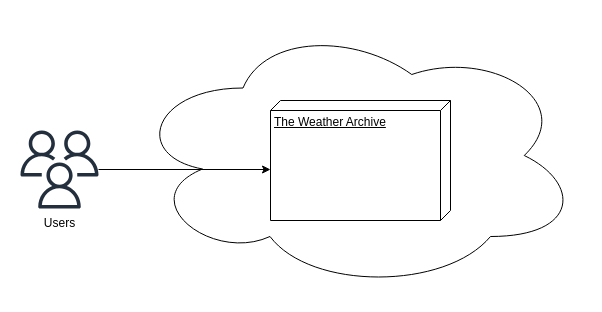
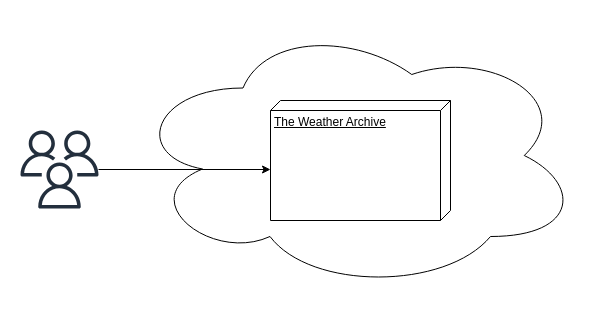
(60, 224) -> none
